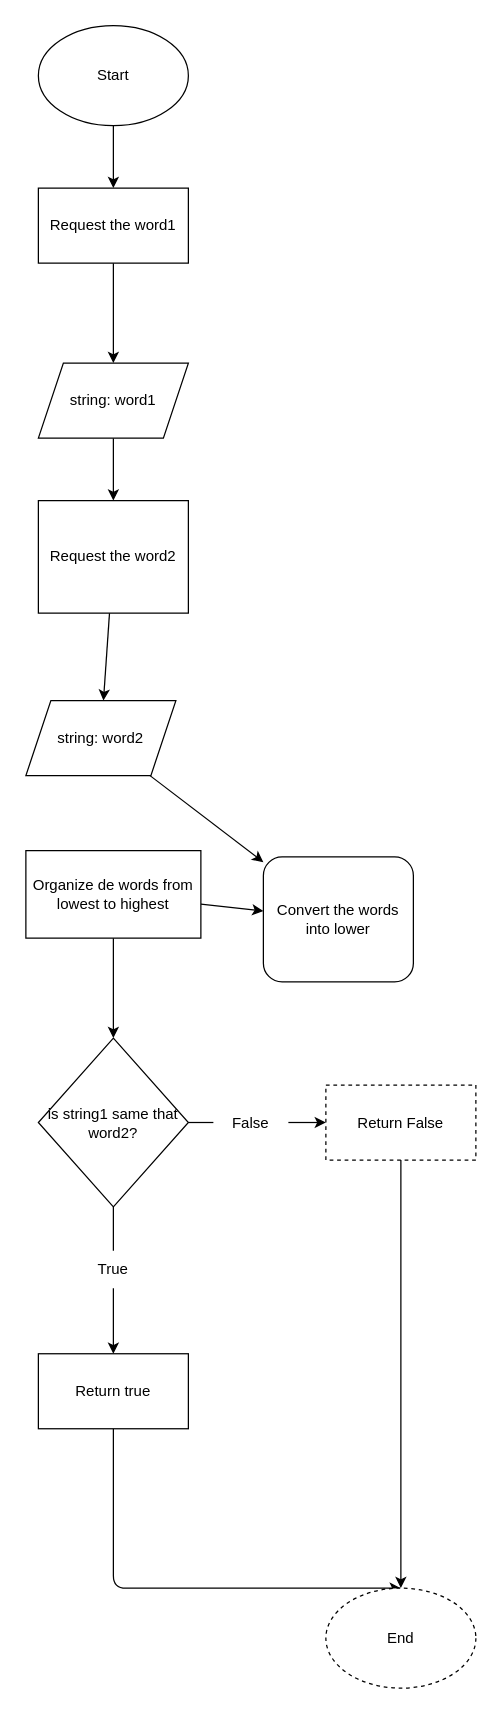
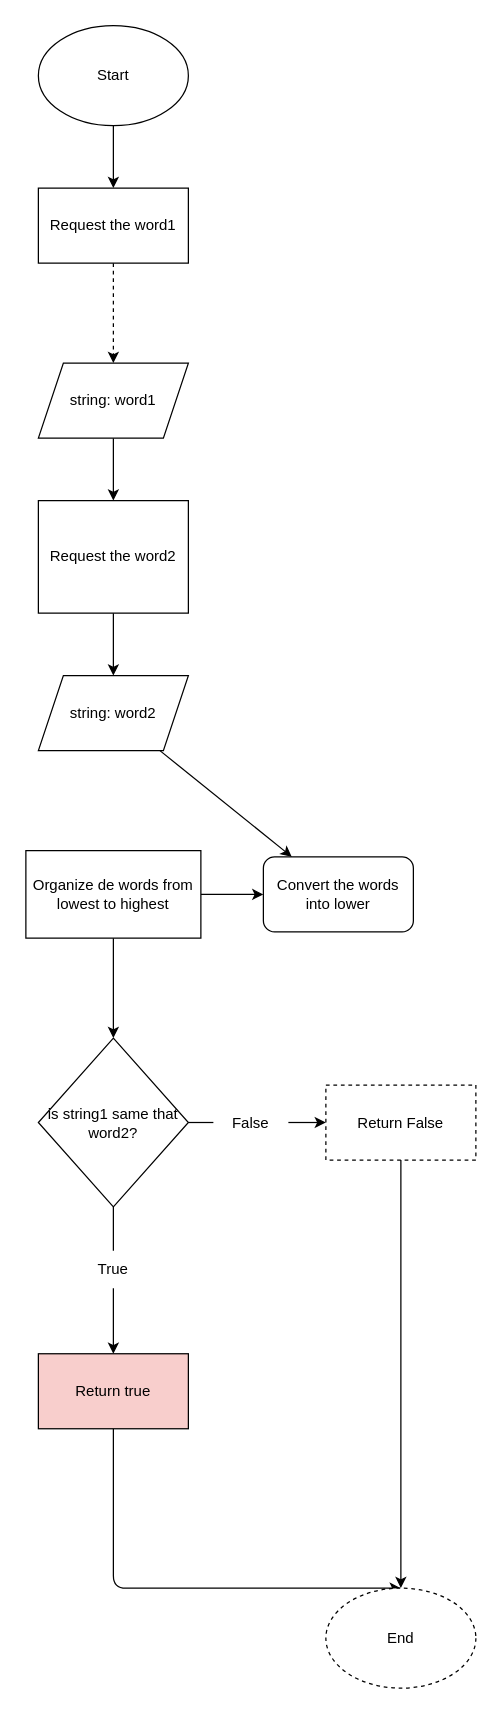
(113, 309) -> (113, 309)
(101, 738) -> (113, 713)
(338, 919) -> (338, 894)
(113, 1391) -> (113, 1391)
